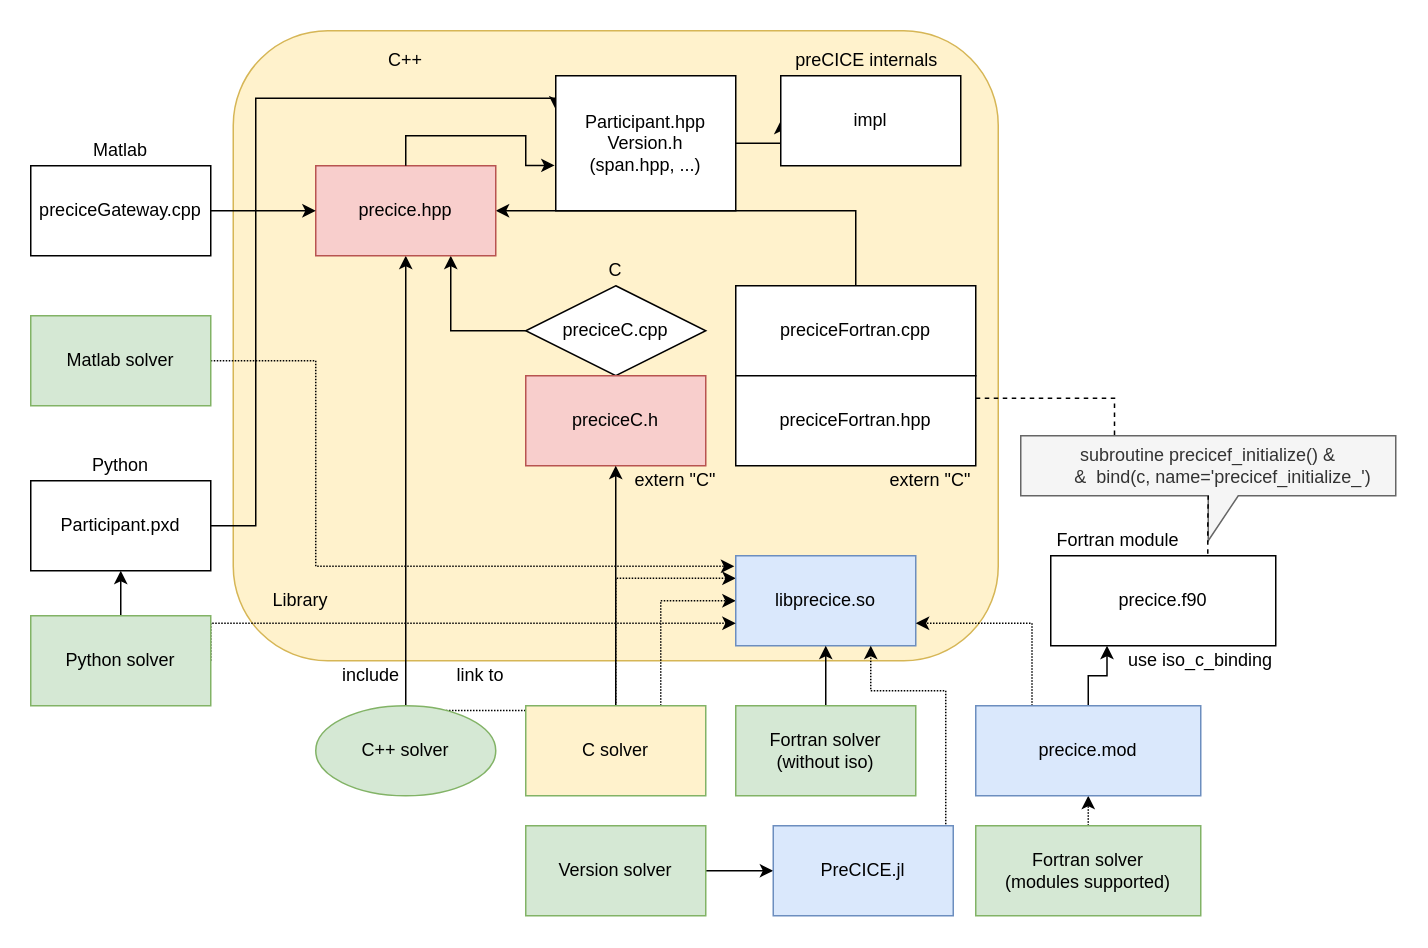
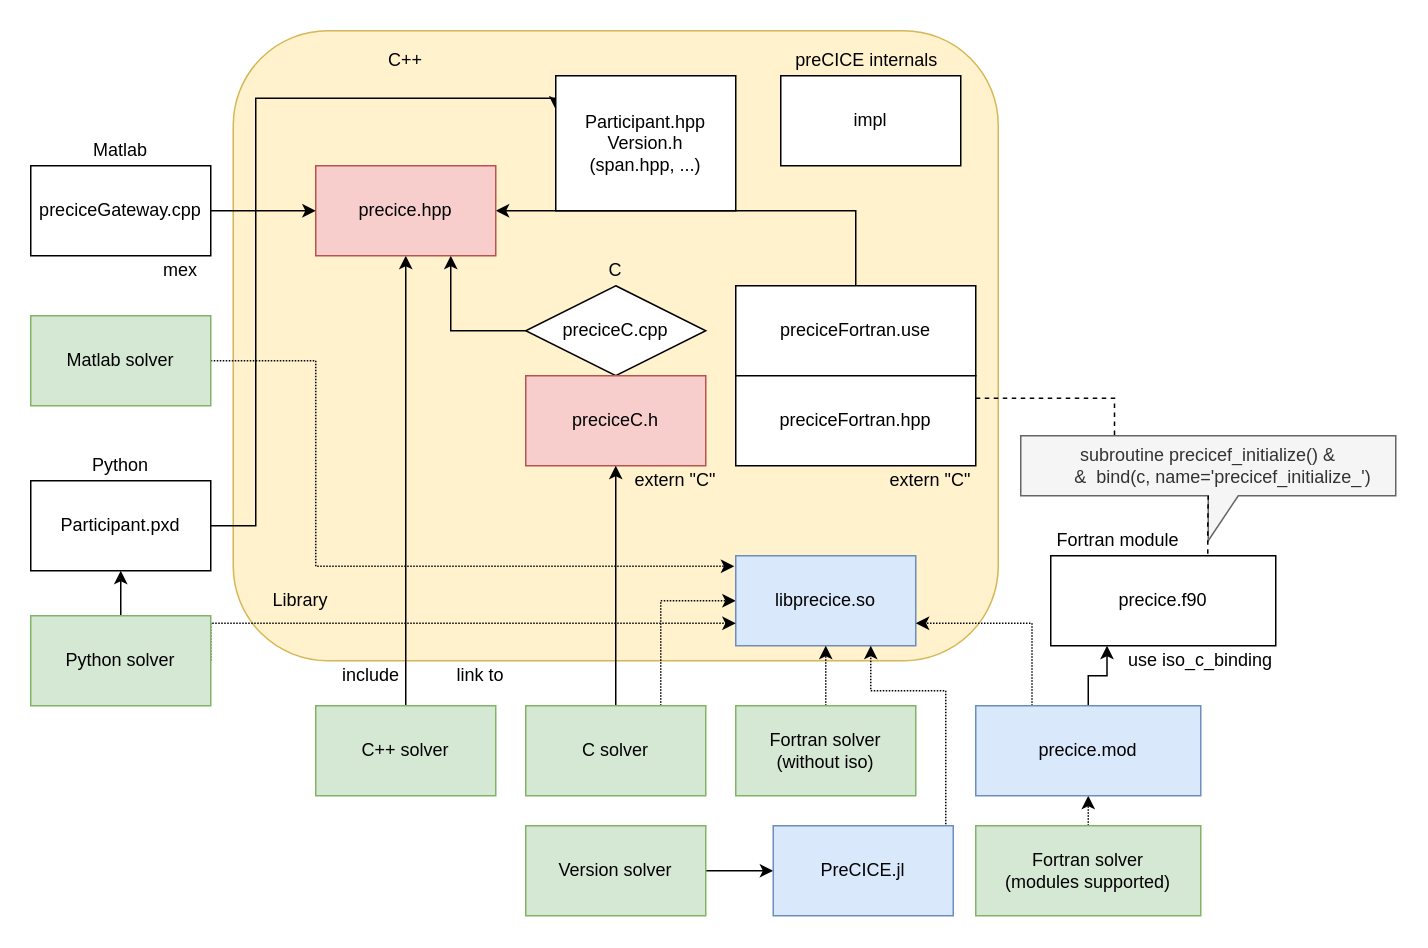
(475, 136) -> none
(764, 143) -> none
none -> (181, 271)
(856, 331) -> (856, 331)
(671, 578) -> none
(826, 681) -> (826, 681)
(406, 751) -> (406, 751)
(616, 751) -> (616, 751)
